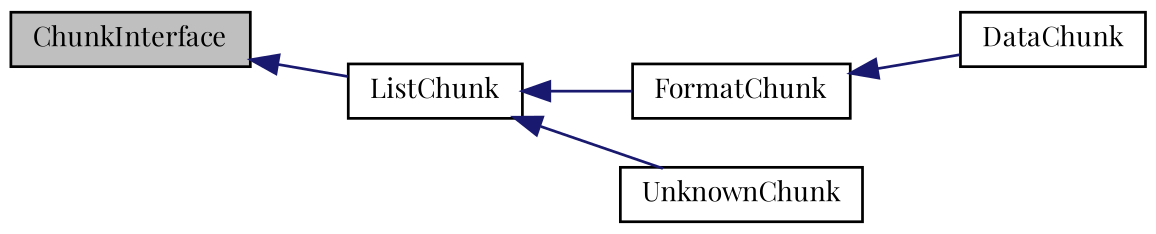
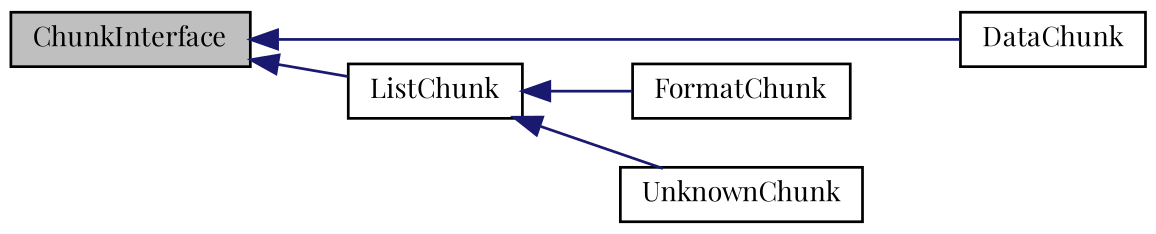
(919, 62) -> (619, 39)
